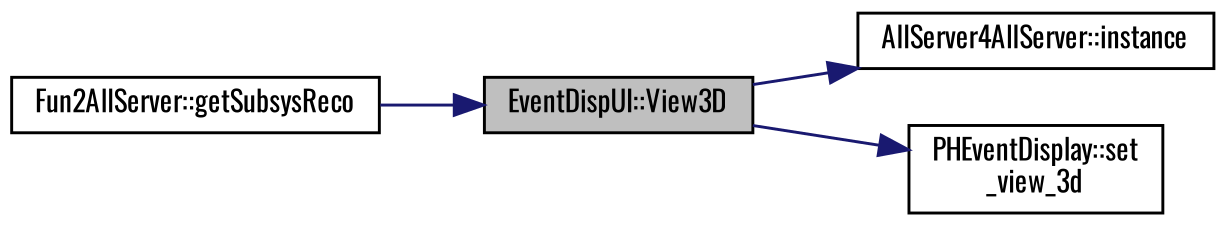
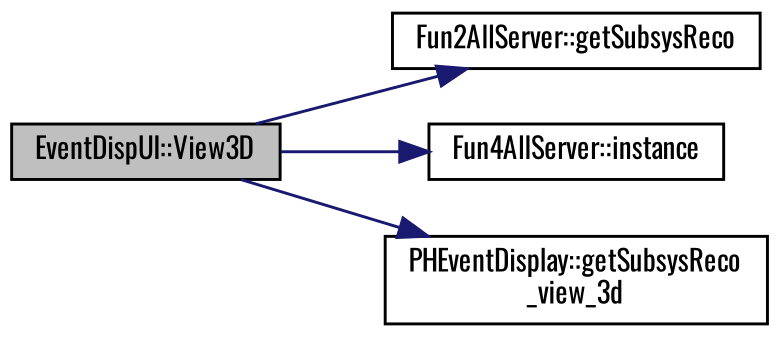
(1036, 41) -> (576, 152)
(417, 105) -> (347, 100)
(1036, 169) -> (576, 280)
